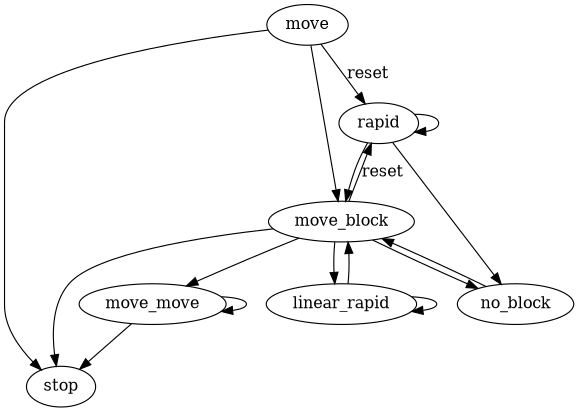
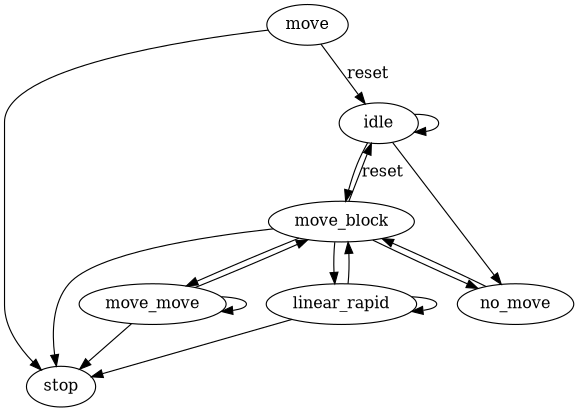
(323, 117) -> (246, 266)
(379, 123) -> (379, 123)
(516, 304) -> (516, 304)
none -> (197, 347)
